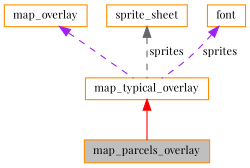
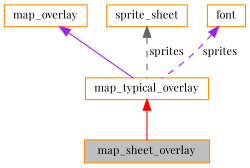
(101, 56) -> (101, 56)
(147, 151) -> (147, 151)
